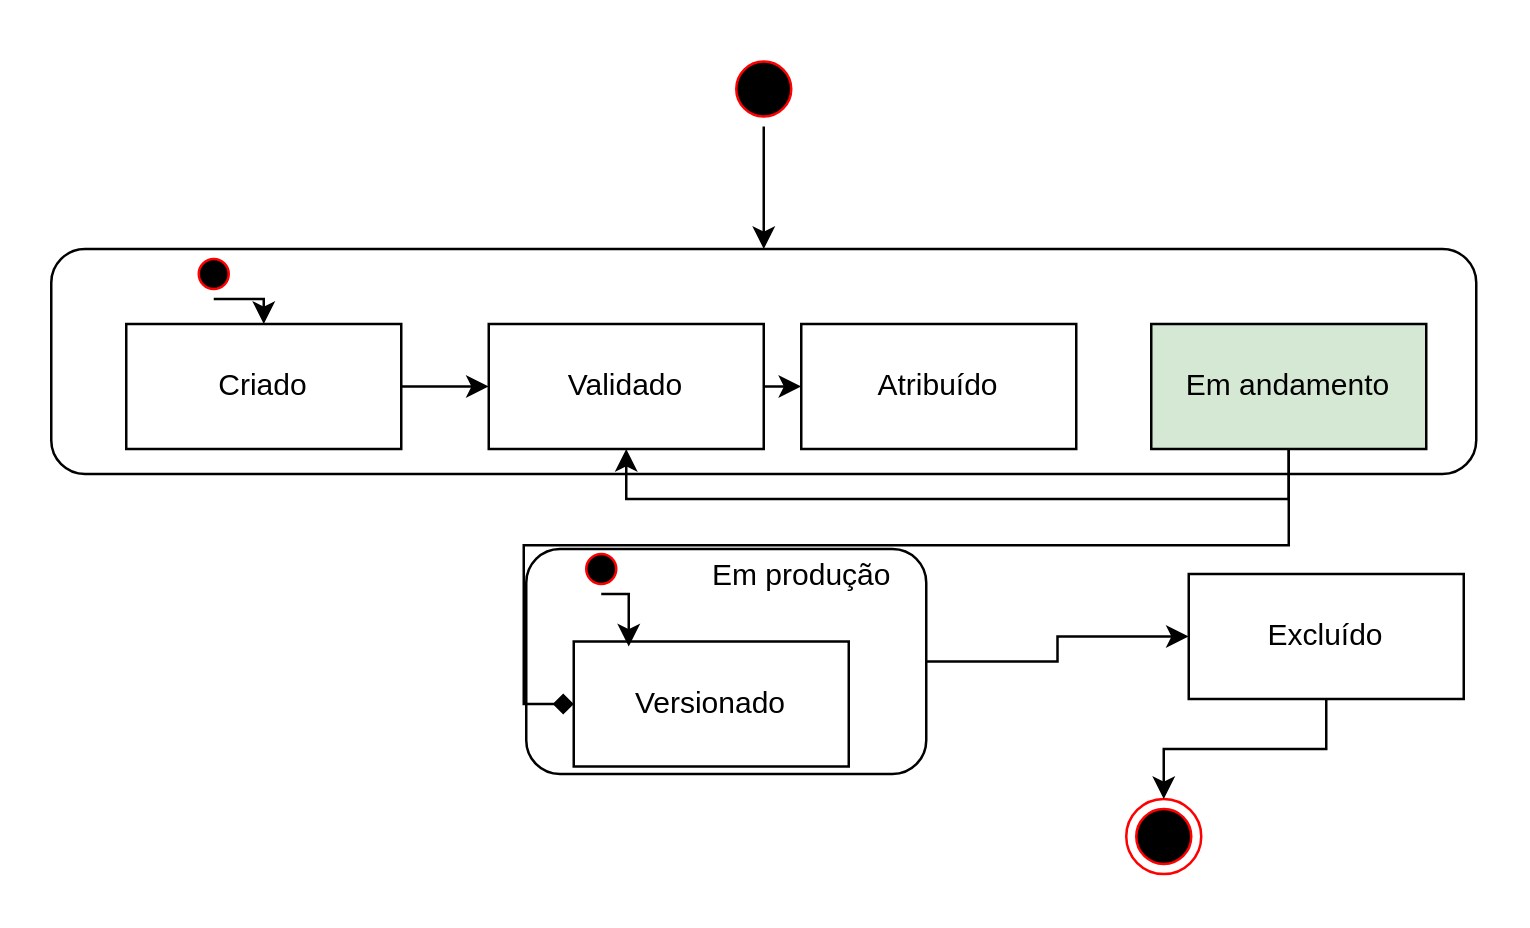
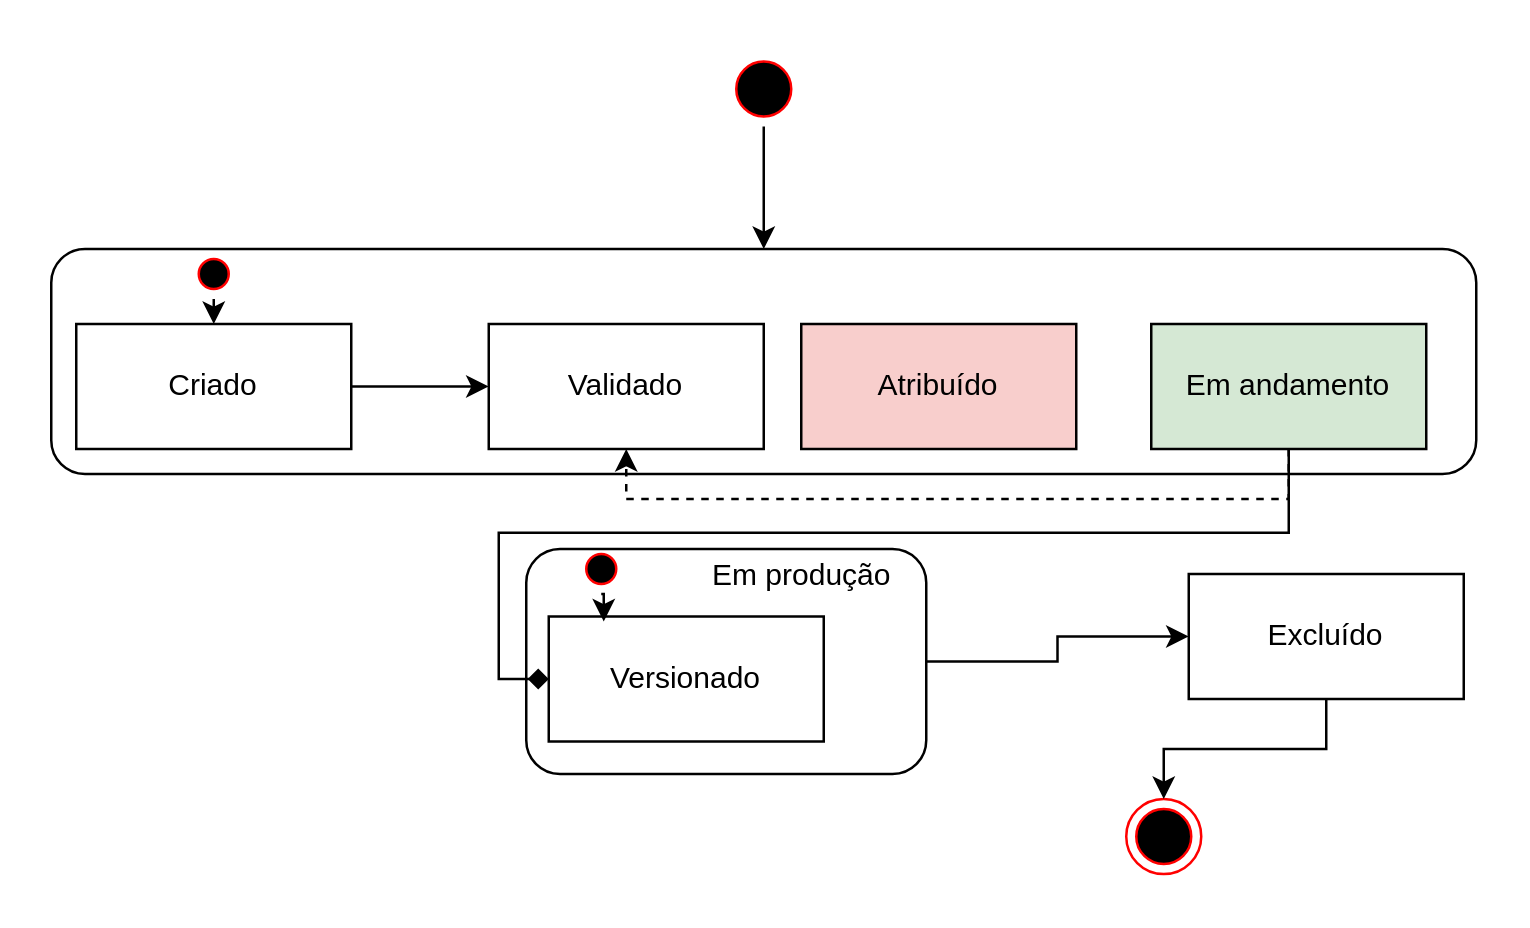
(264, 386) -> (214, 386)
(774, 386) -> none
(939, 386) -> (939, 386)
(938, 499) -> (938, 499)
(711, 704) -> (686, 679)
